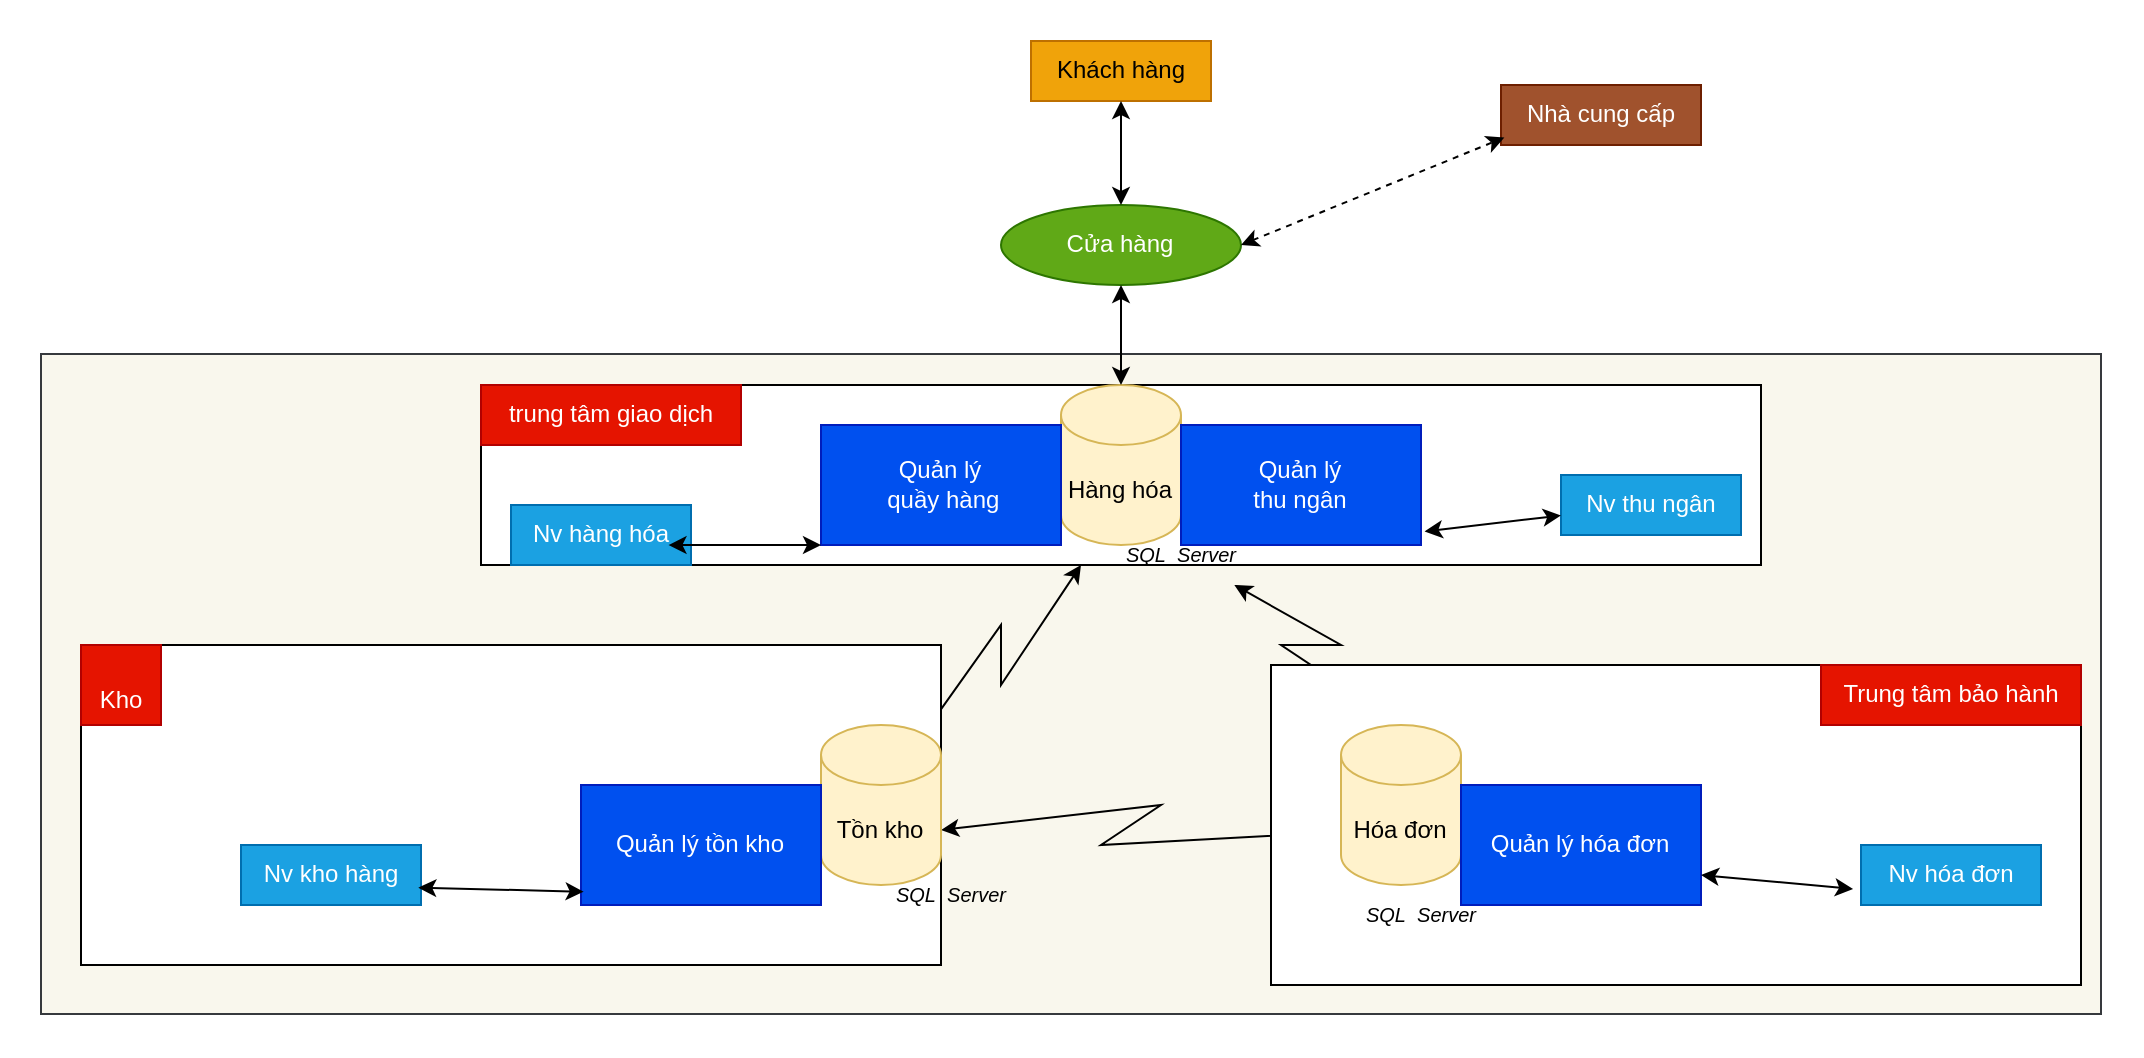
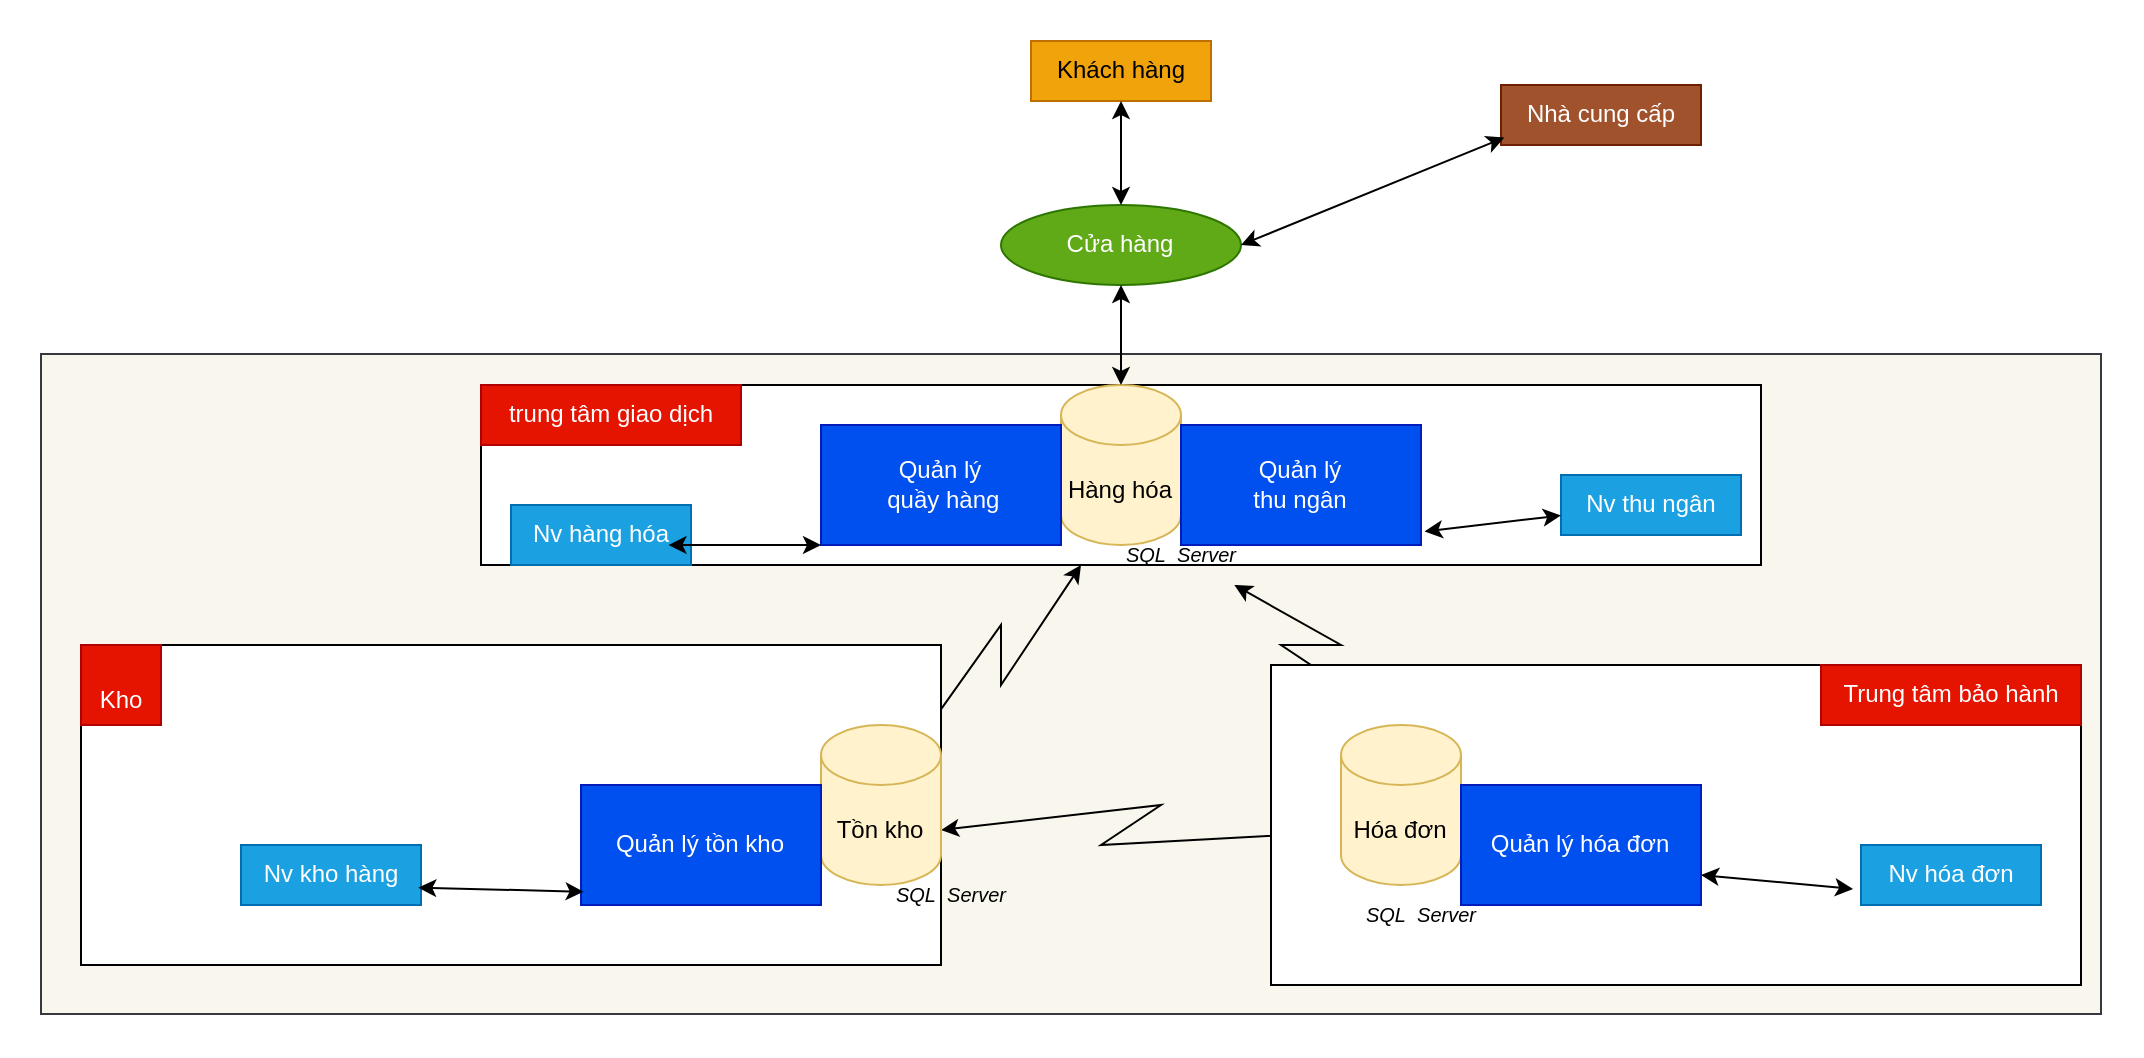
(1371, 192) -> (1371, 192)
